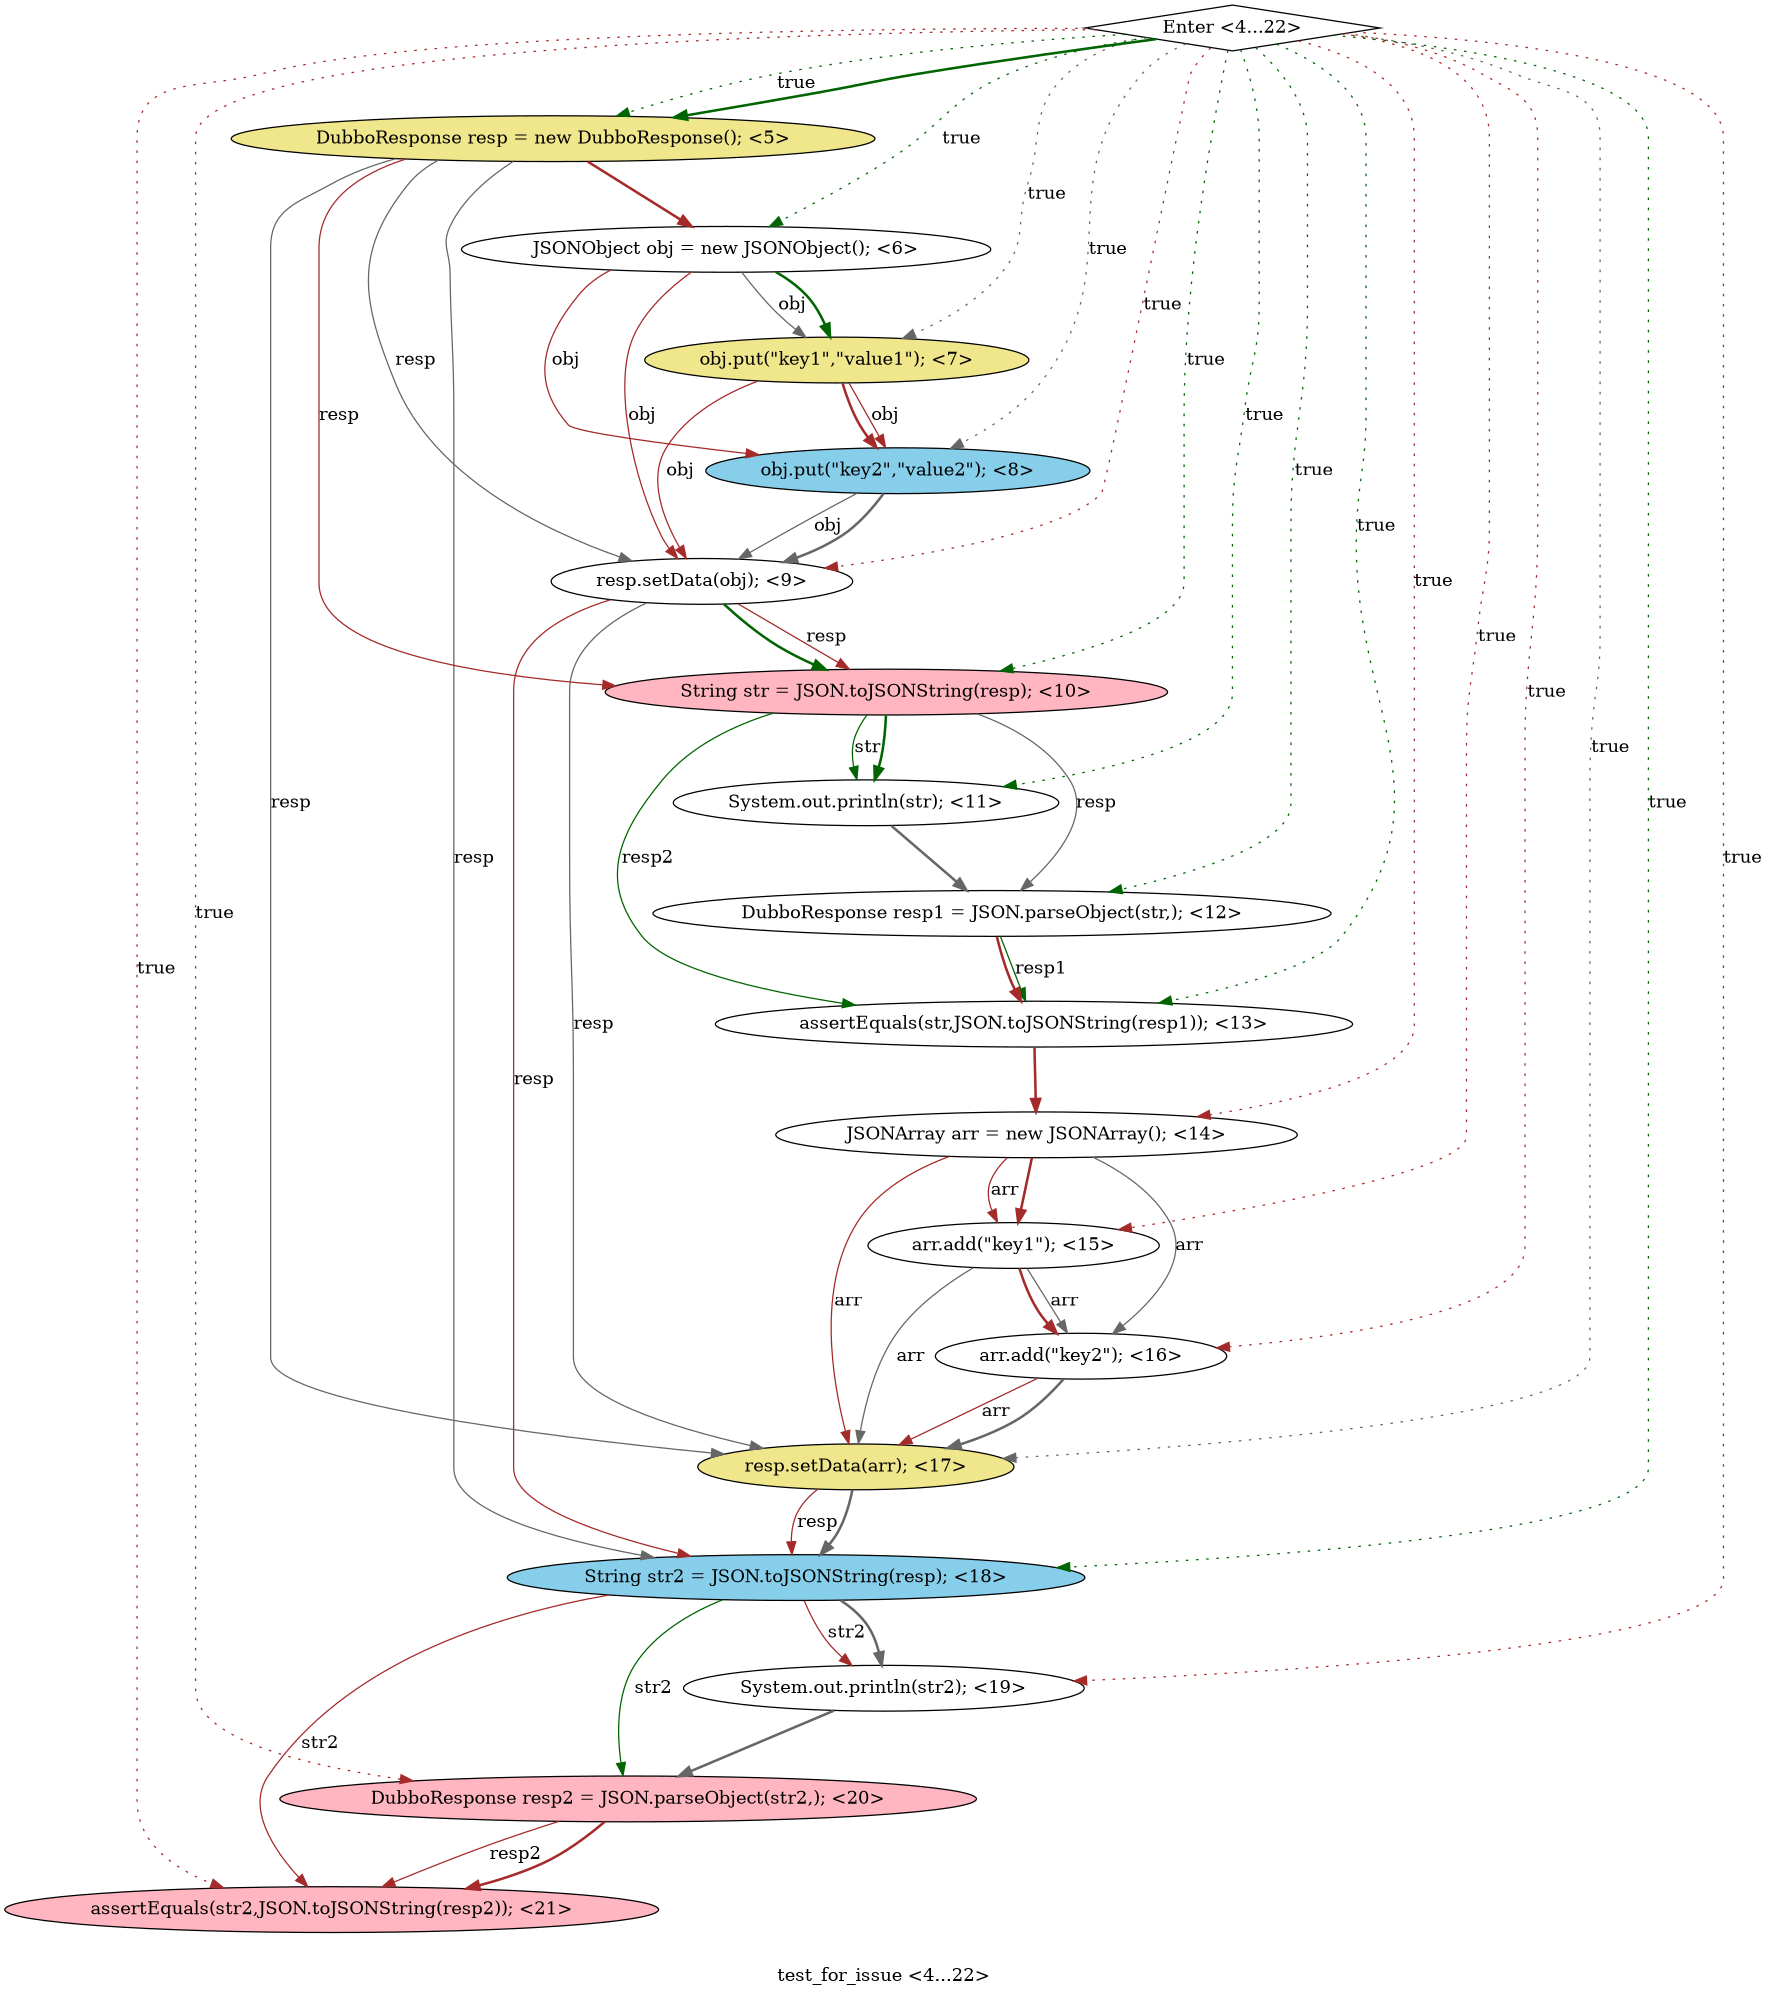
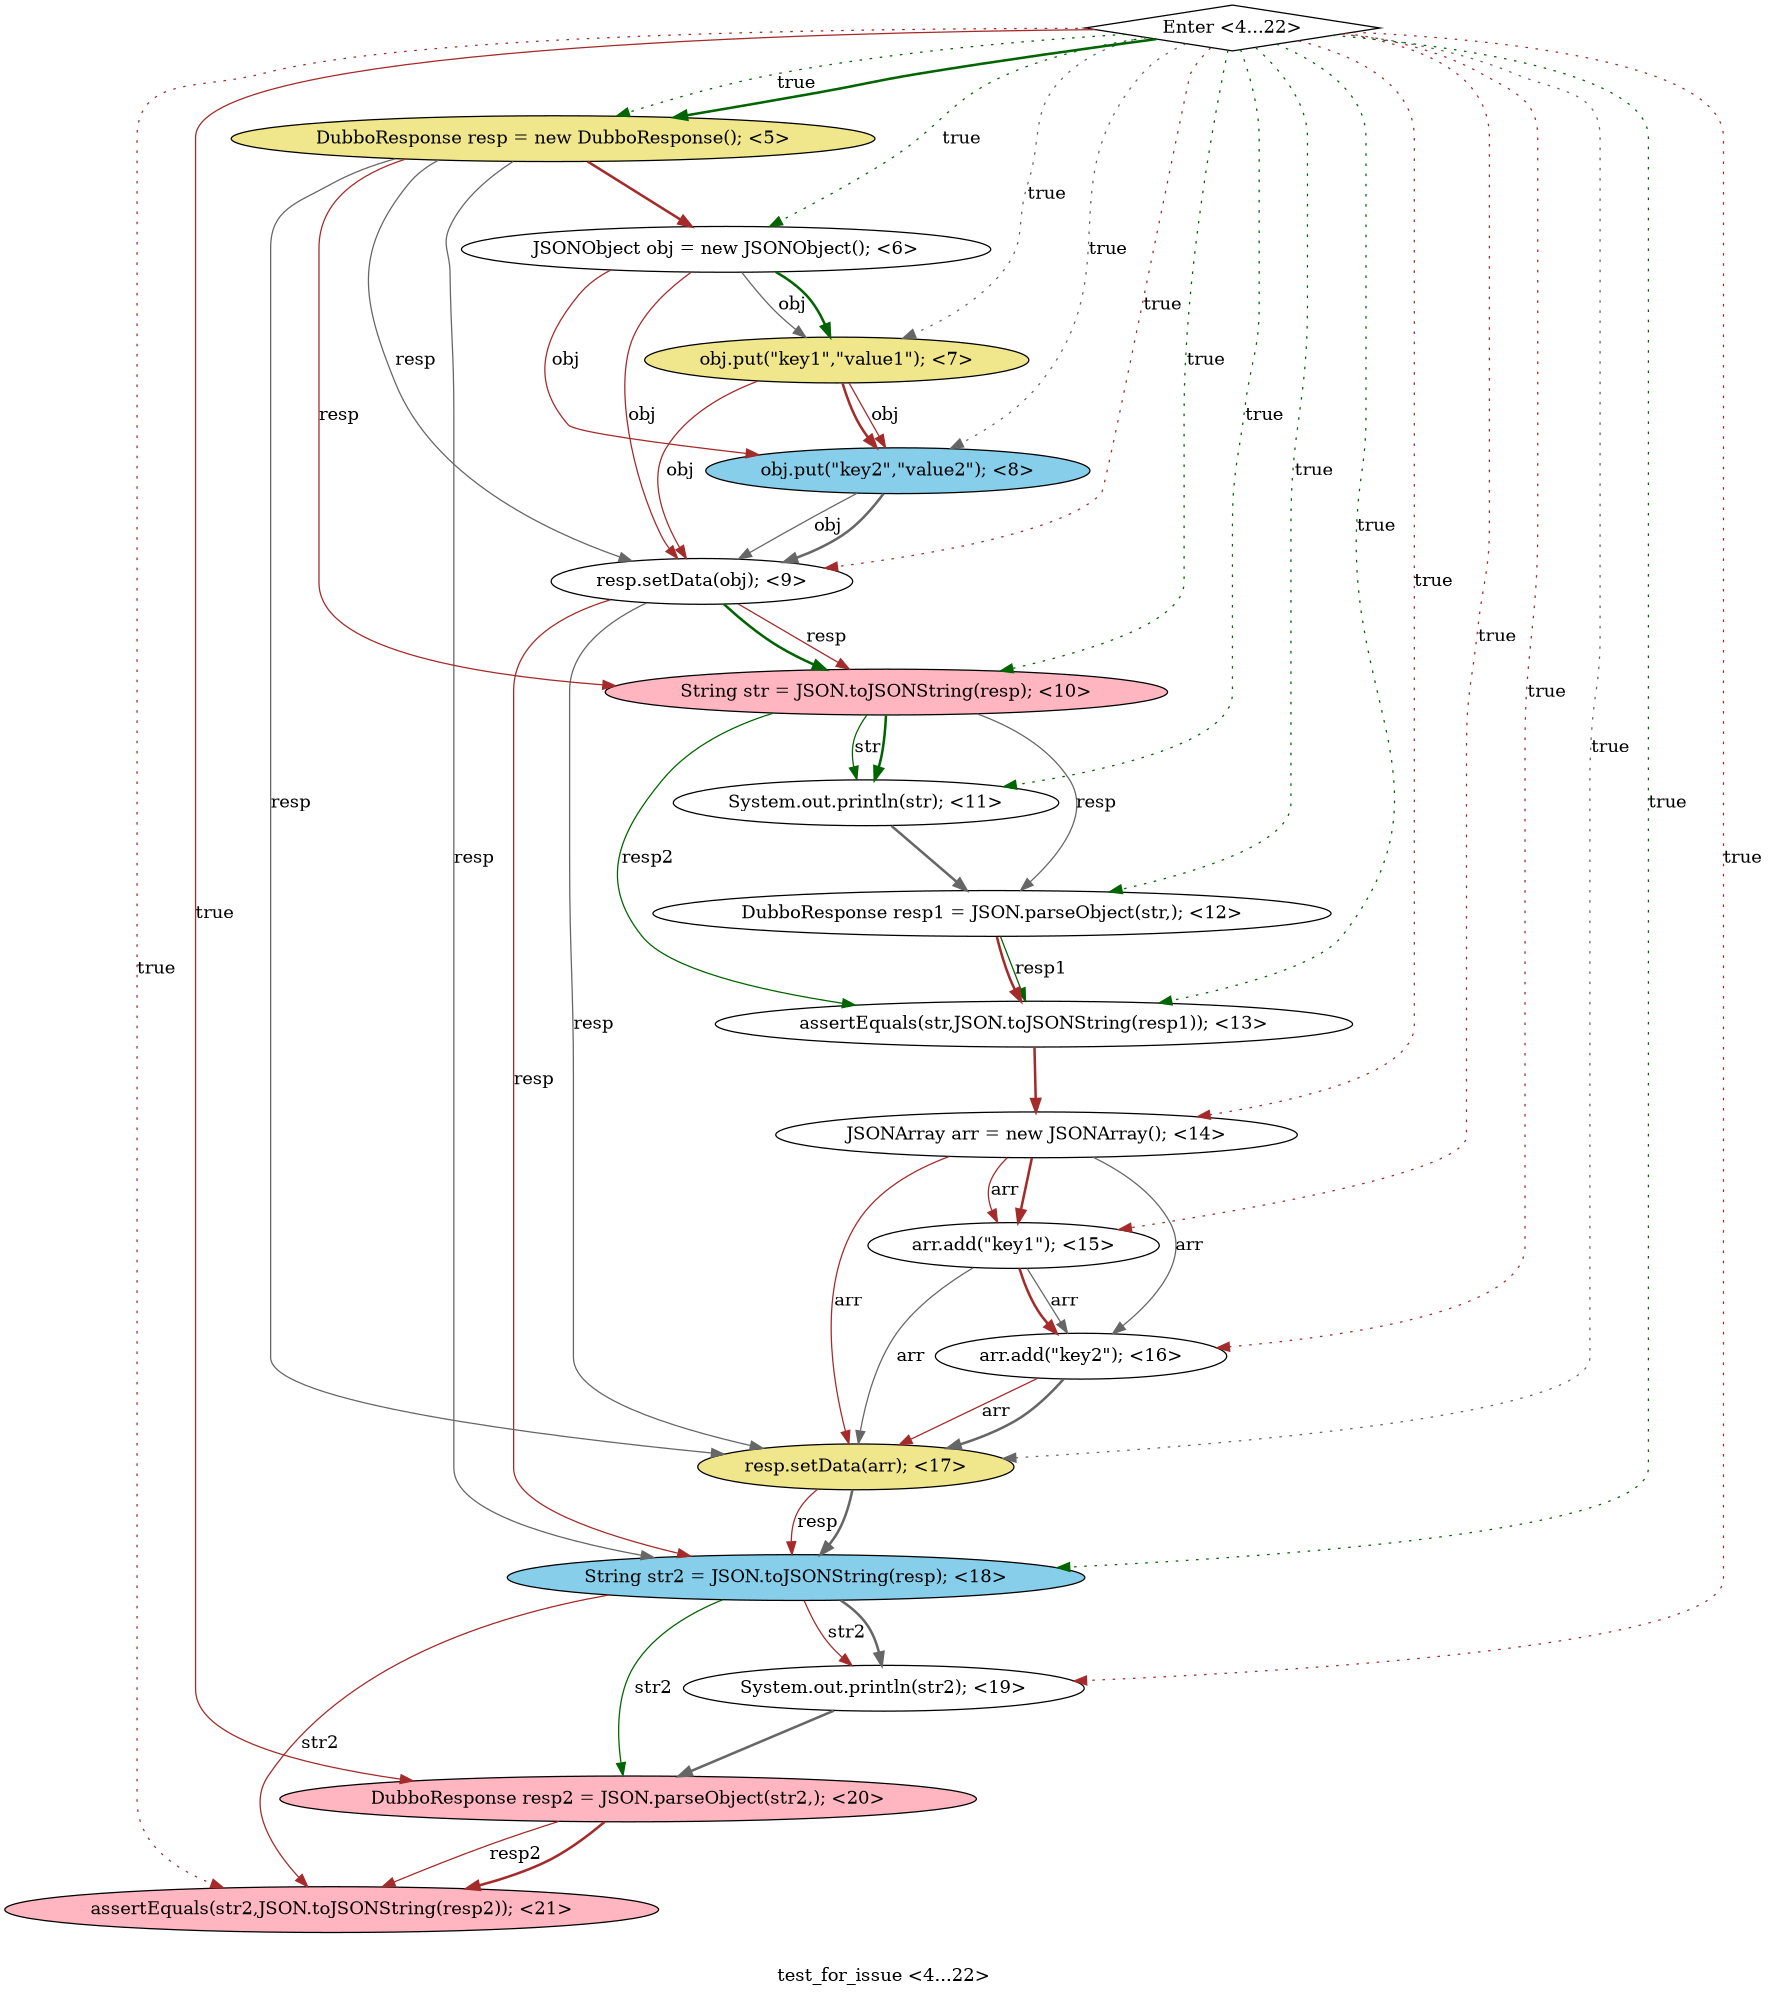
(196, 571) -> (196, 571)
